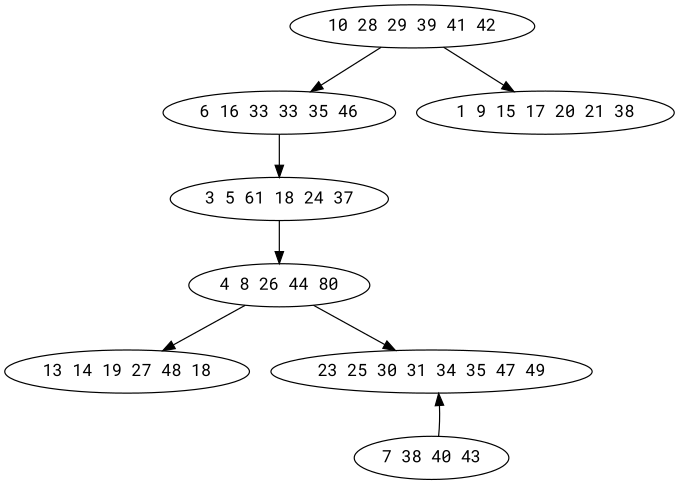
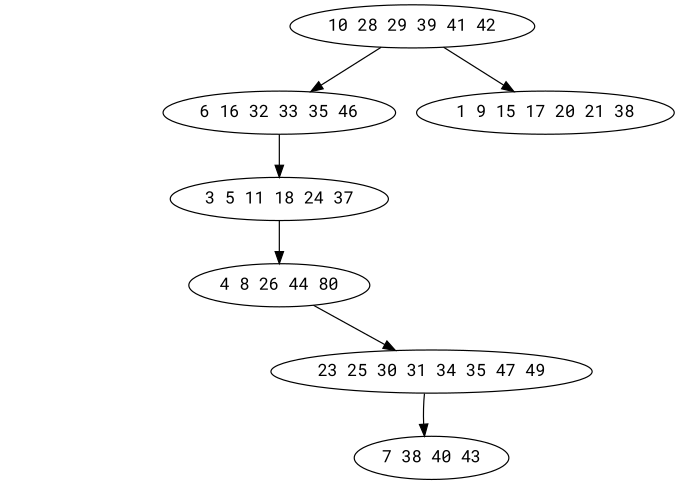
(279, 113) -> (279, 113)
(279, 199) -> (279, 199)
(127, 372) -> none
(440, 421) -> (424, 409)
